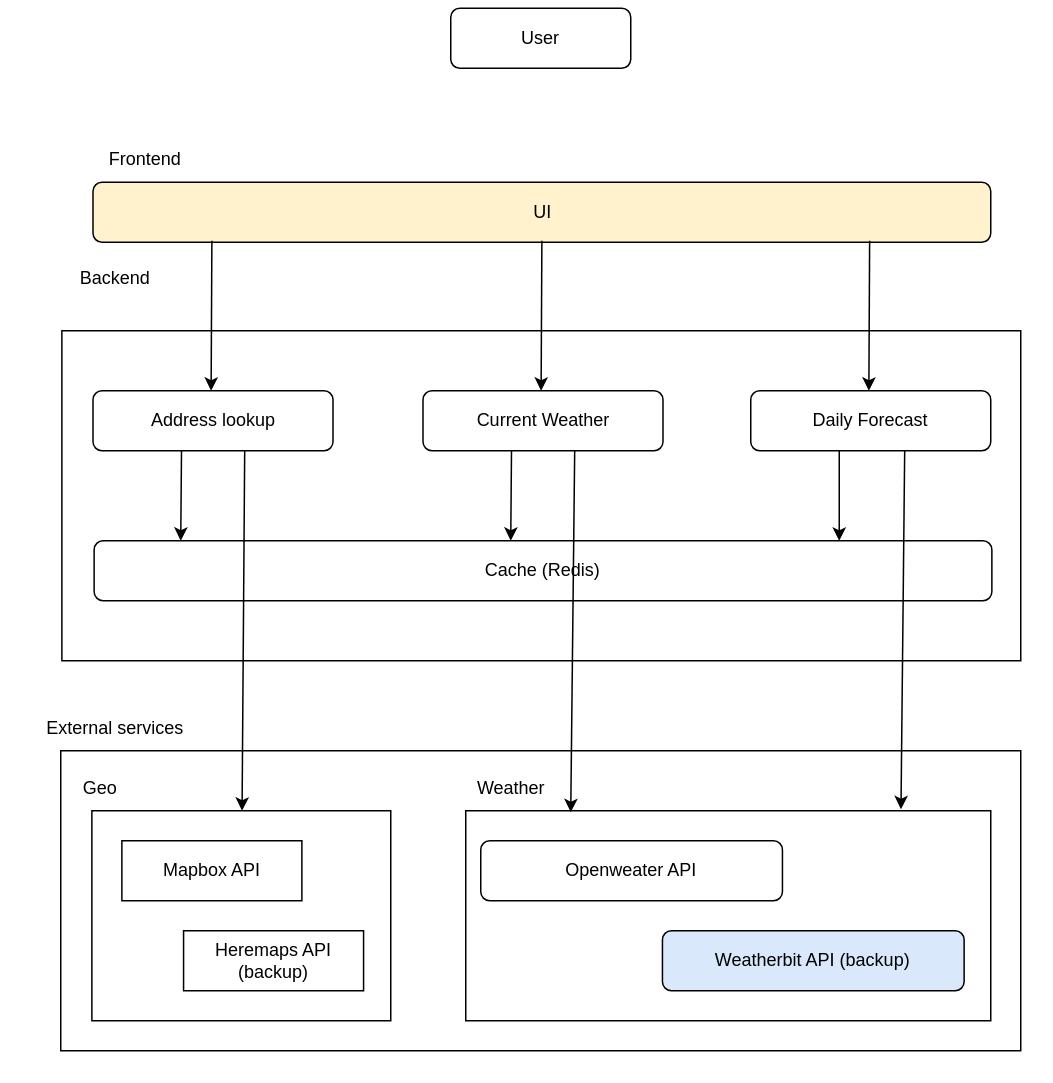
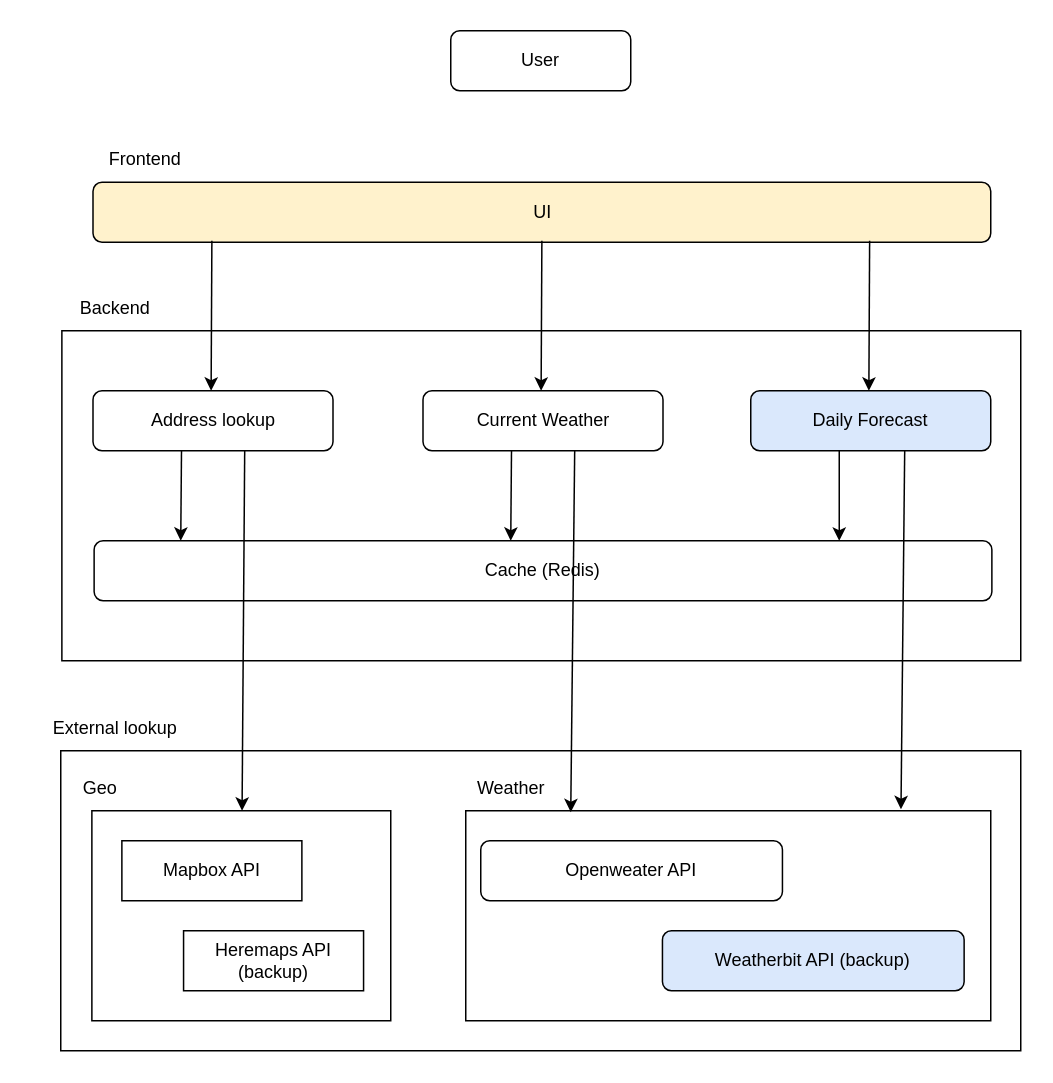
(541, 38) -> (541, 61)
(114, 278) -> (114, 308)
(871, 421) -> (871, 421)
(116, 728) -> (116, 728)
